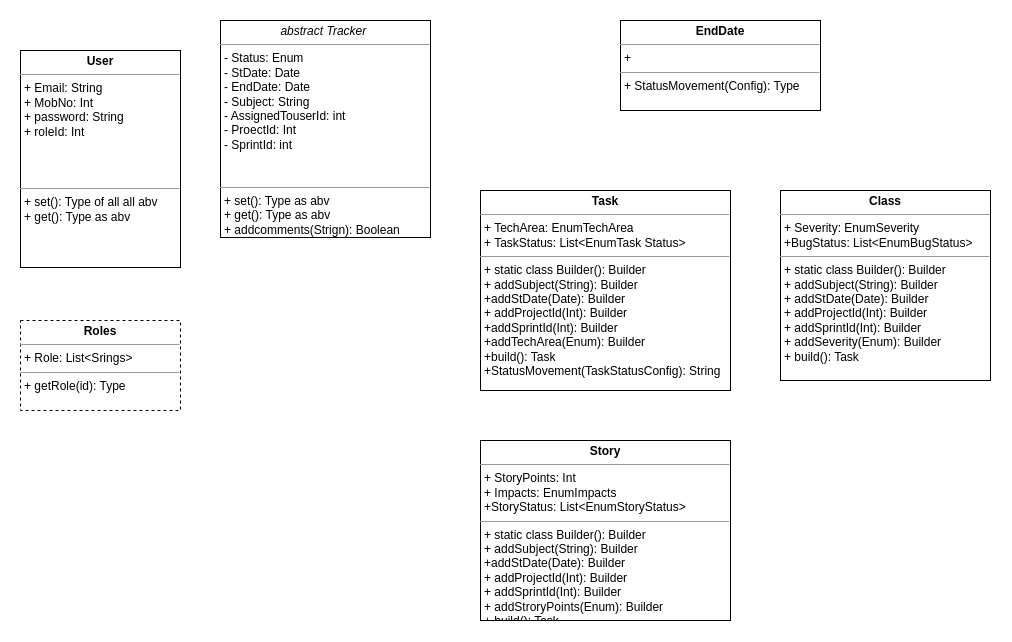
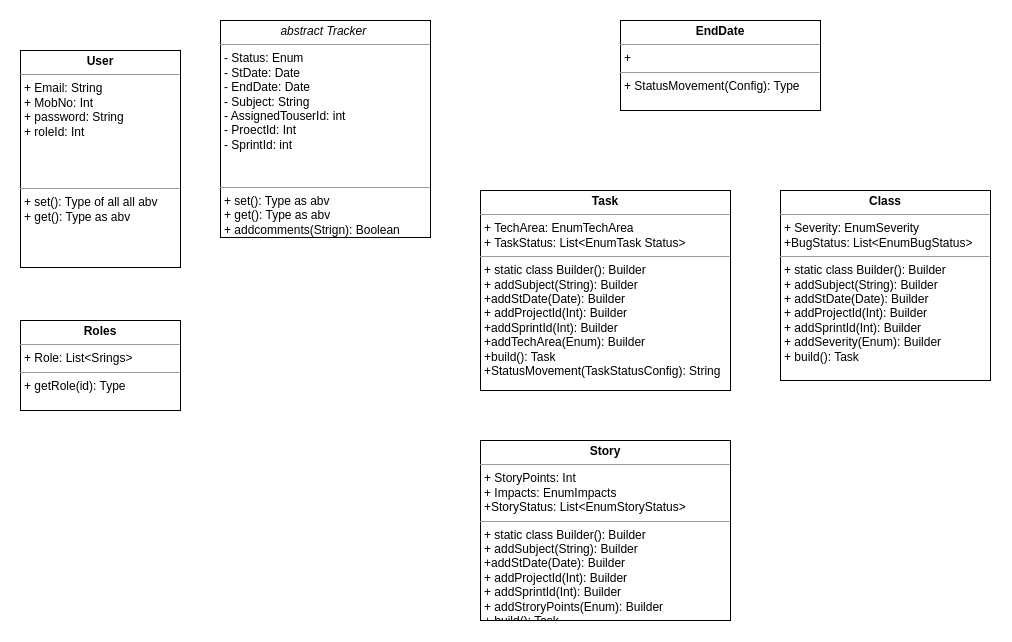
(101, 366) -> (101, 366)
